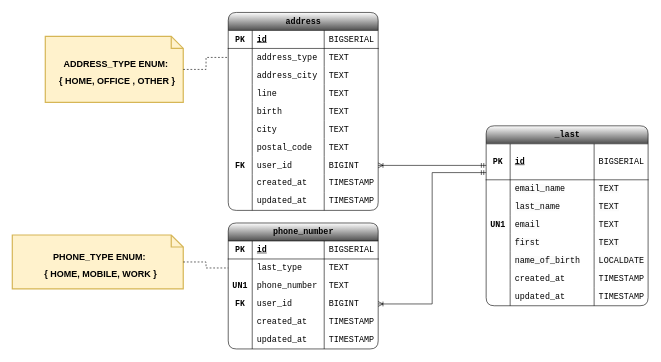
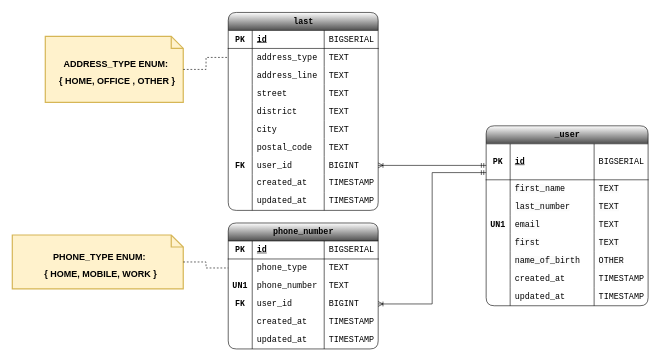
(304, 21) -> (304, 21)
(284, 75) -> (283, 75)
(264, 93) -> (271, 93)
(268, 111) -> (274, 111)
(568, 135) -> (568, 135)
(536, 189) -> (538, 189)
(535, 207) -> (540, 207)
(620, 261) -> (611, 261)
(277, 268) -> (281, 268)
